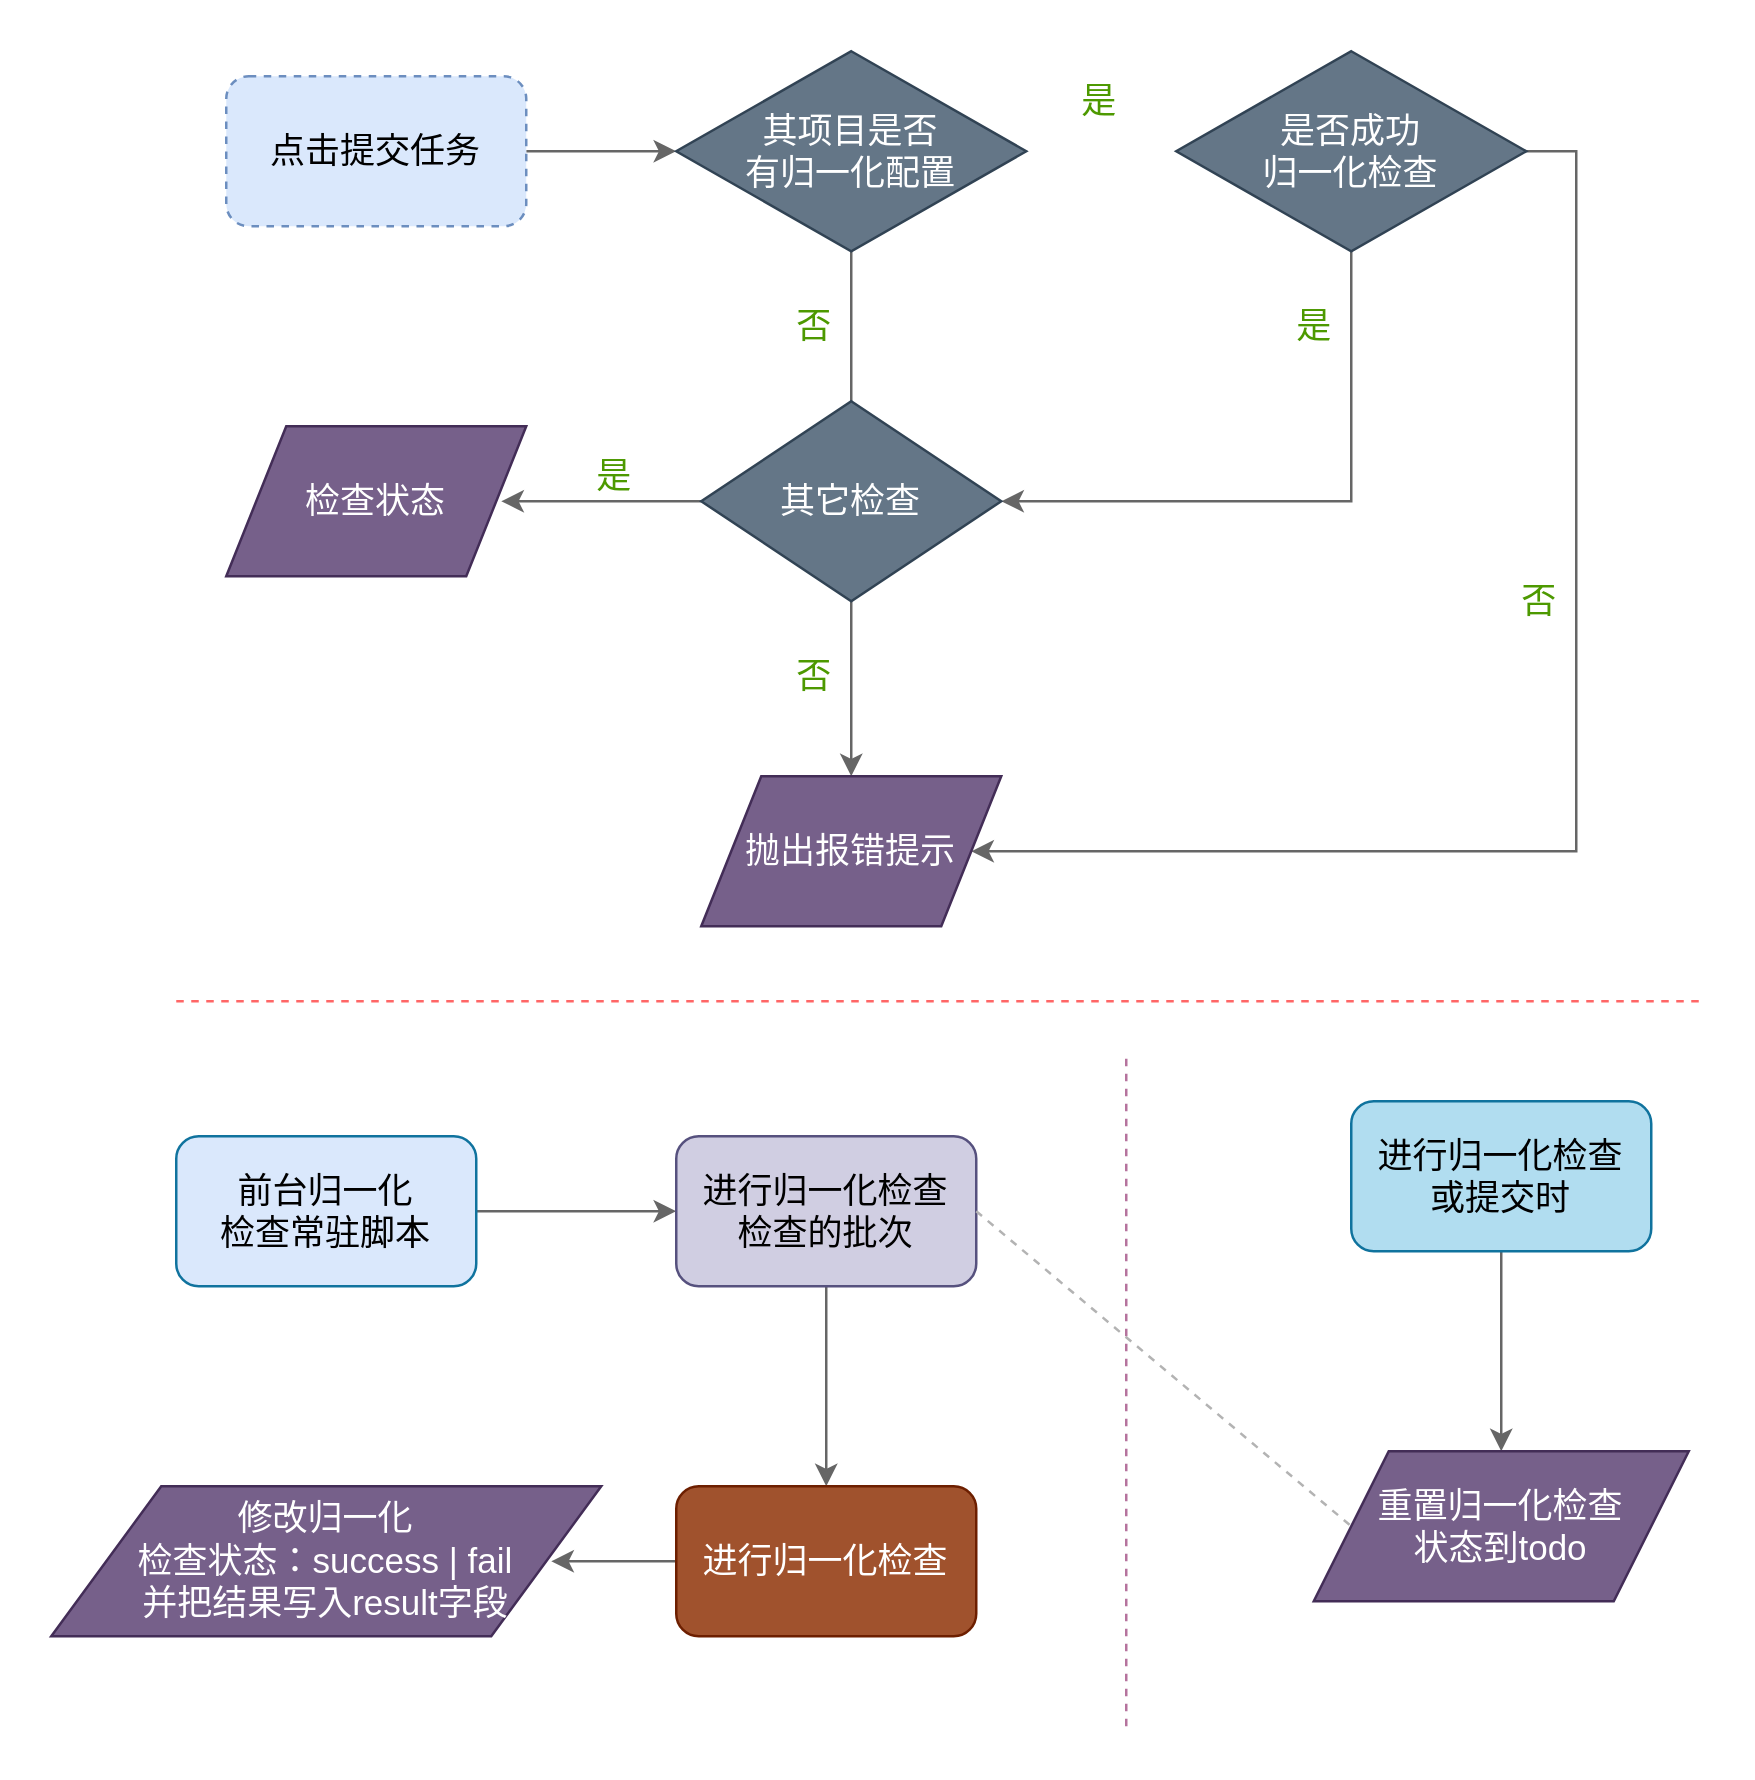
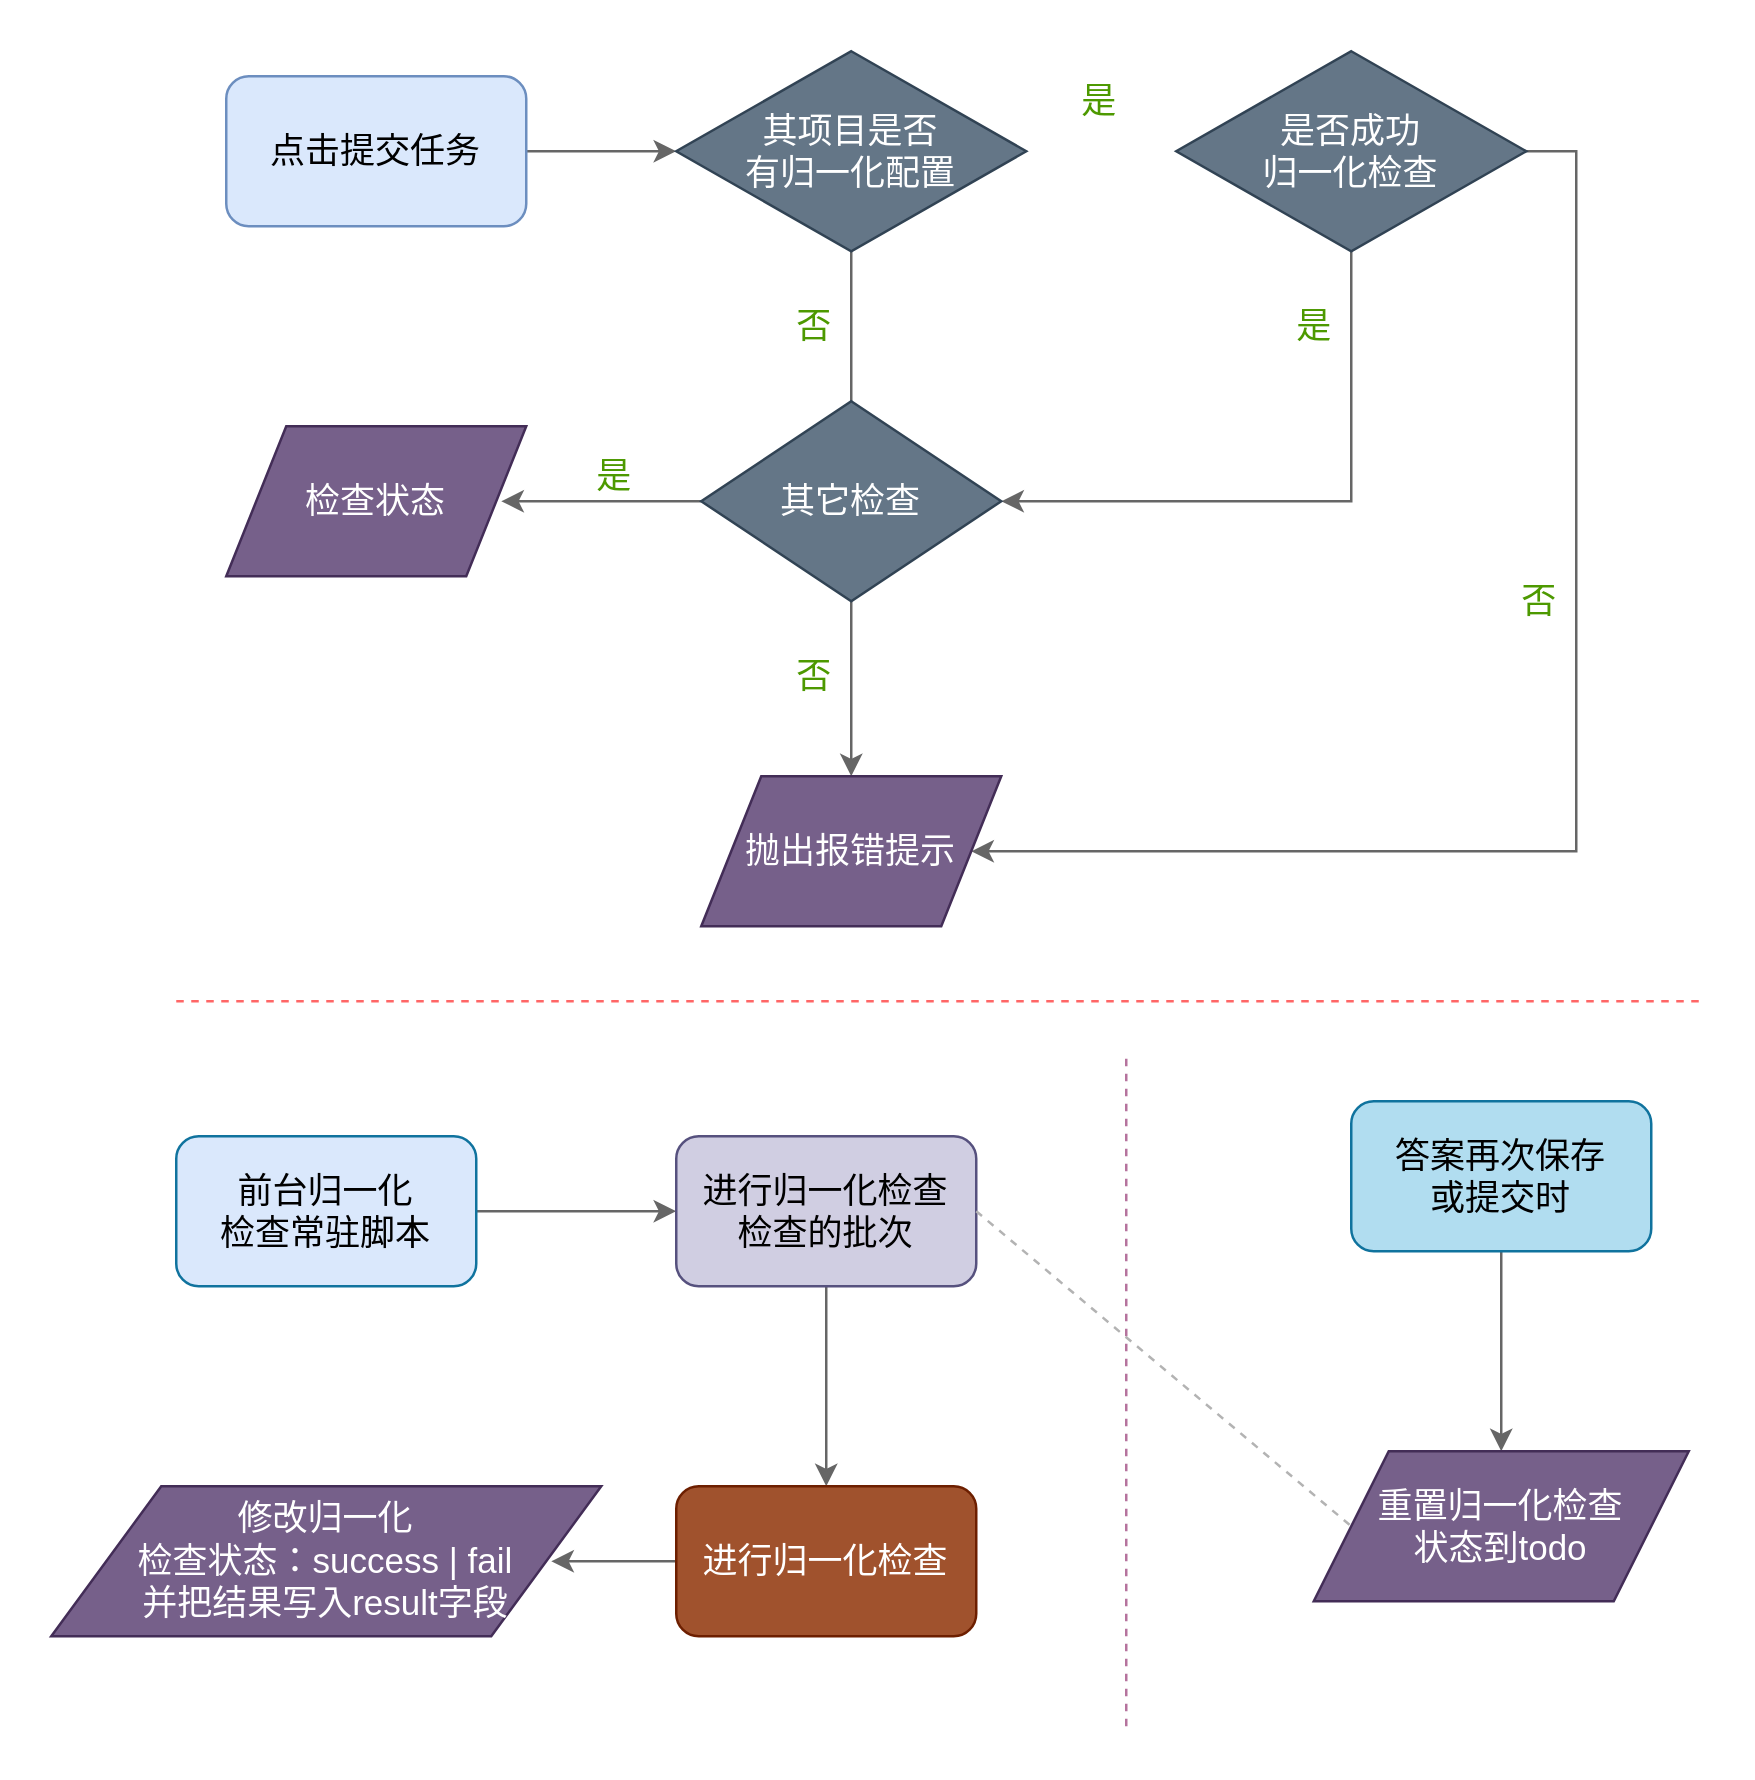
(376, 151) -> (376, 151)
(1501, 1176) -> (1501, 1176)
